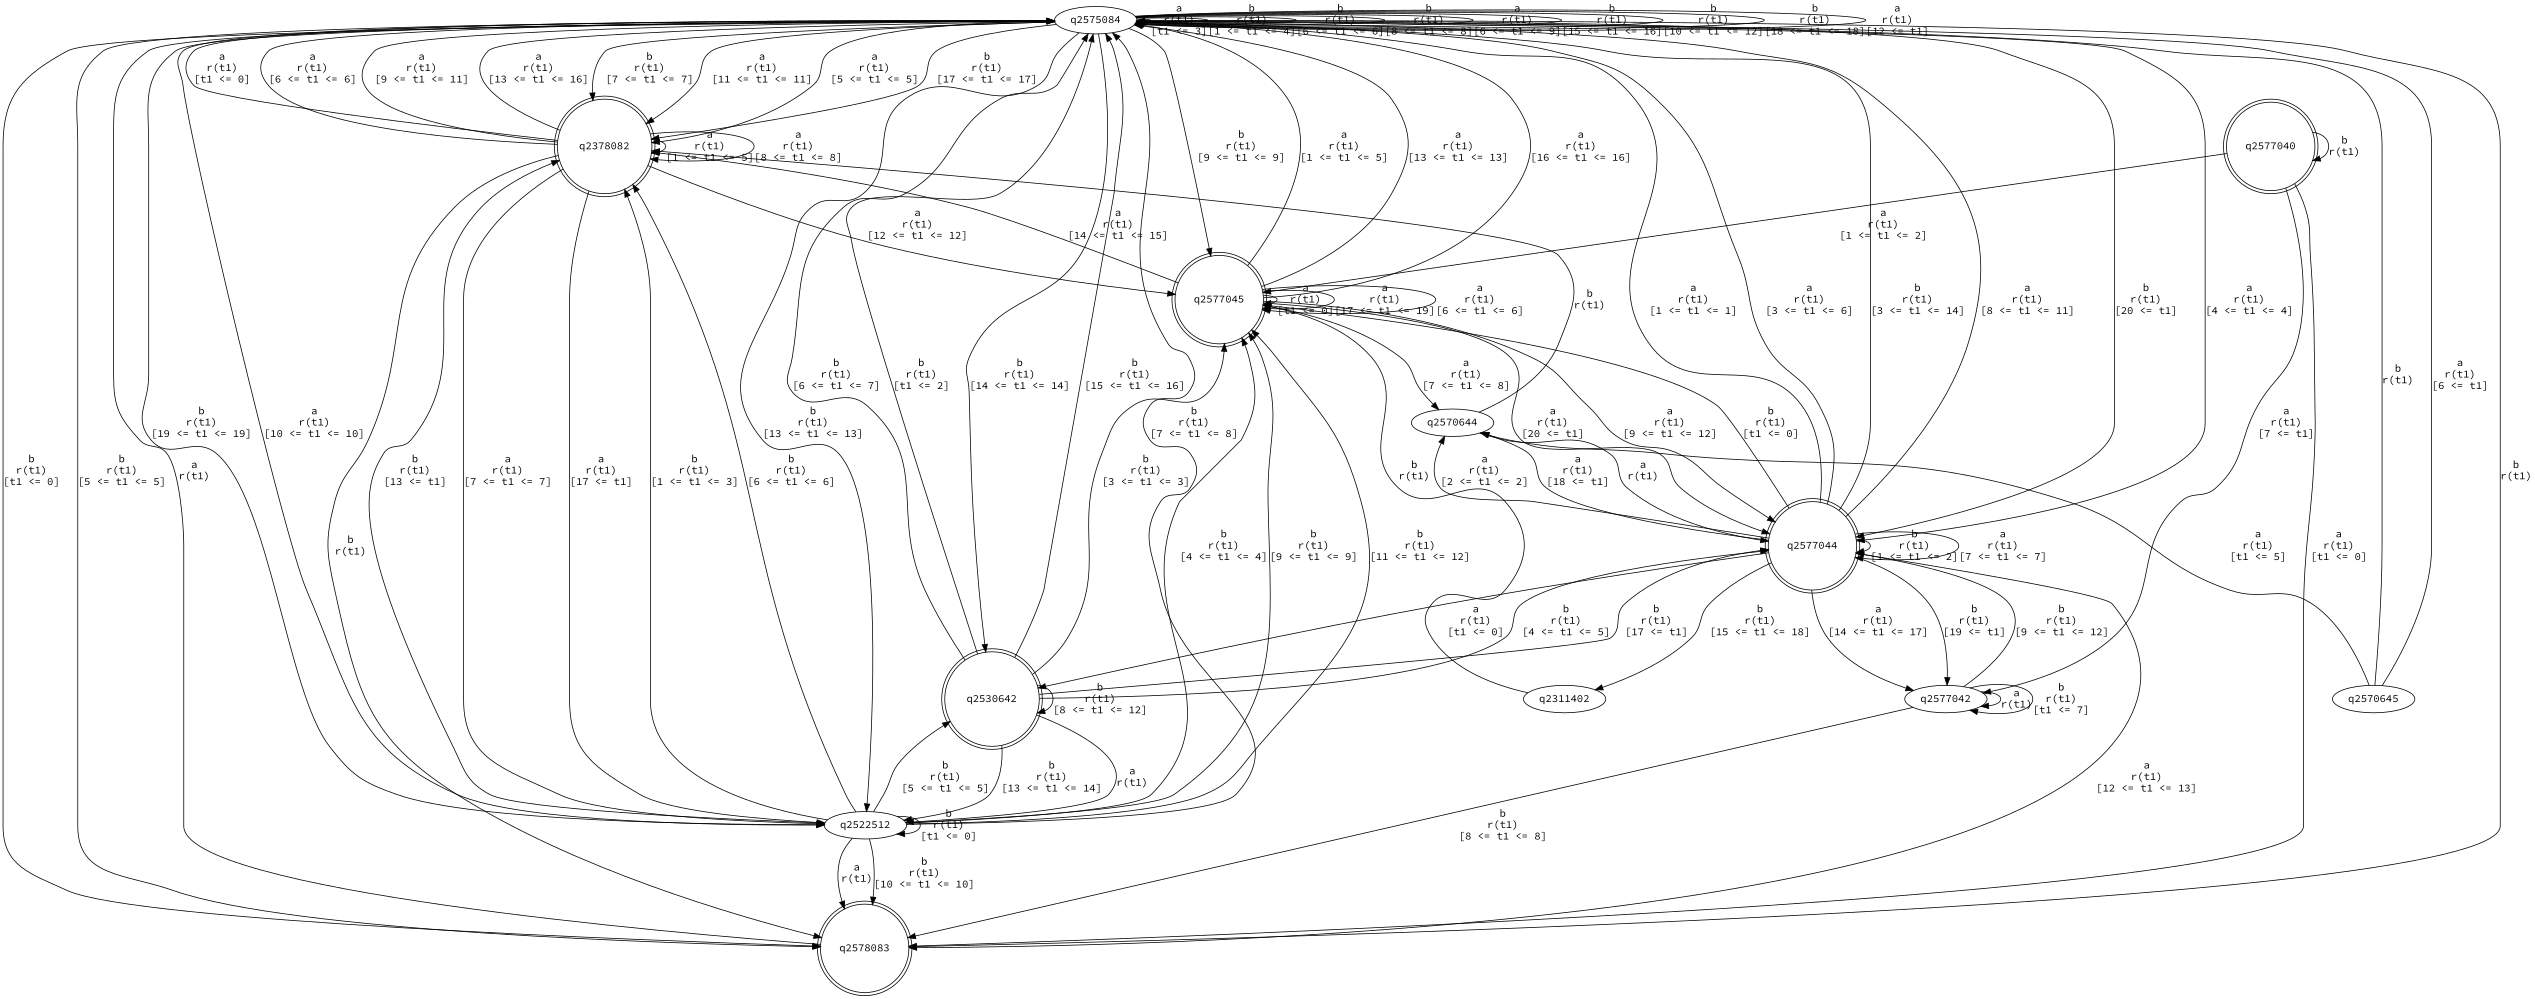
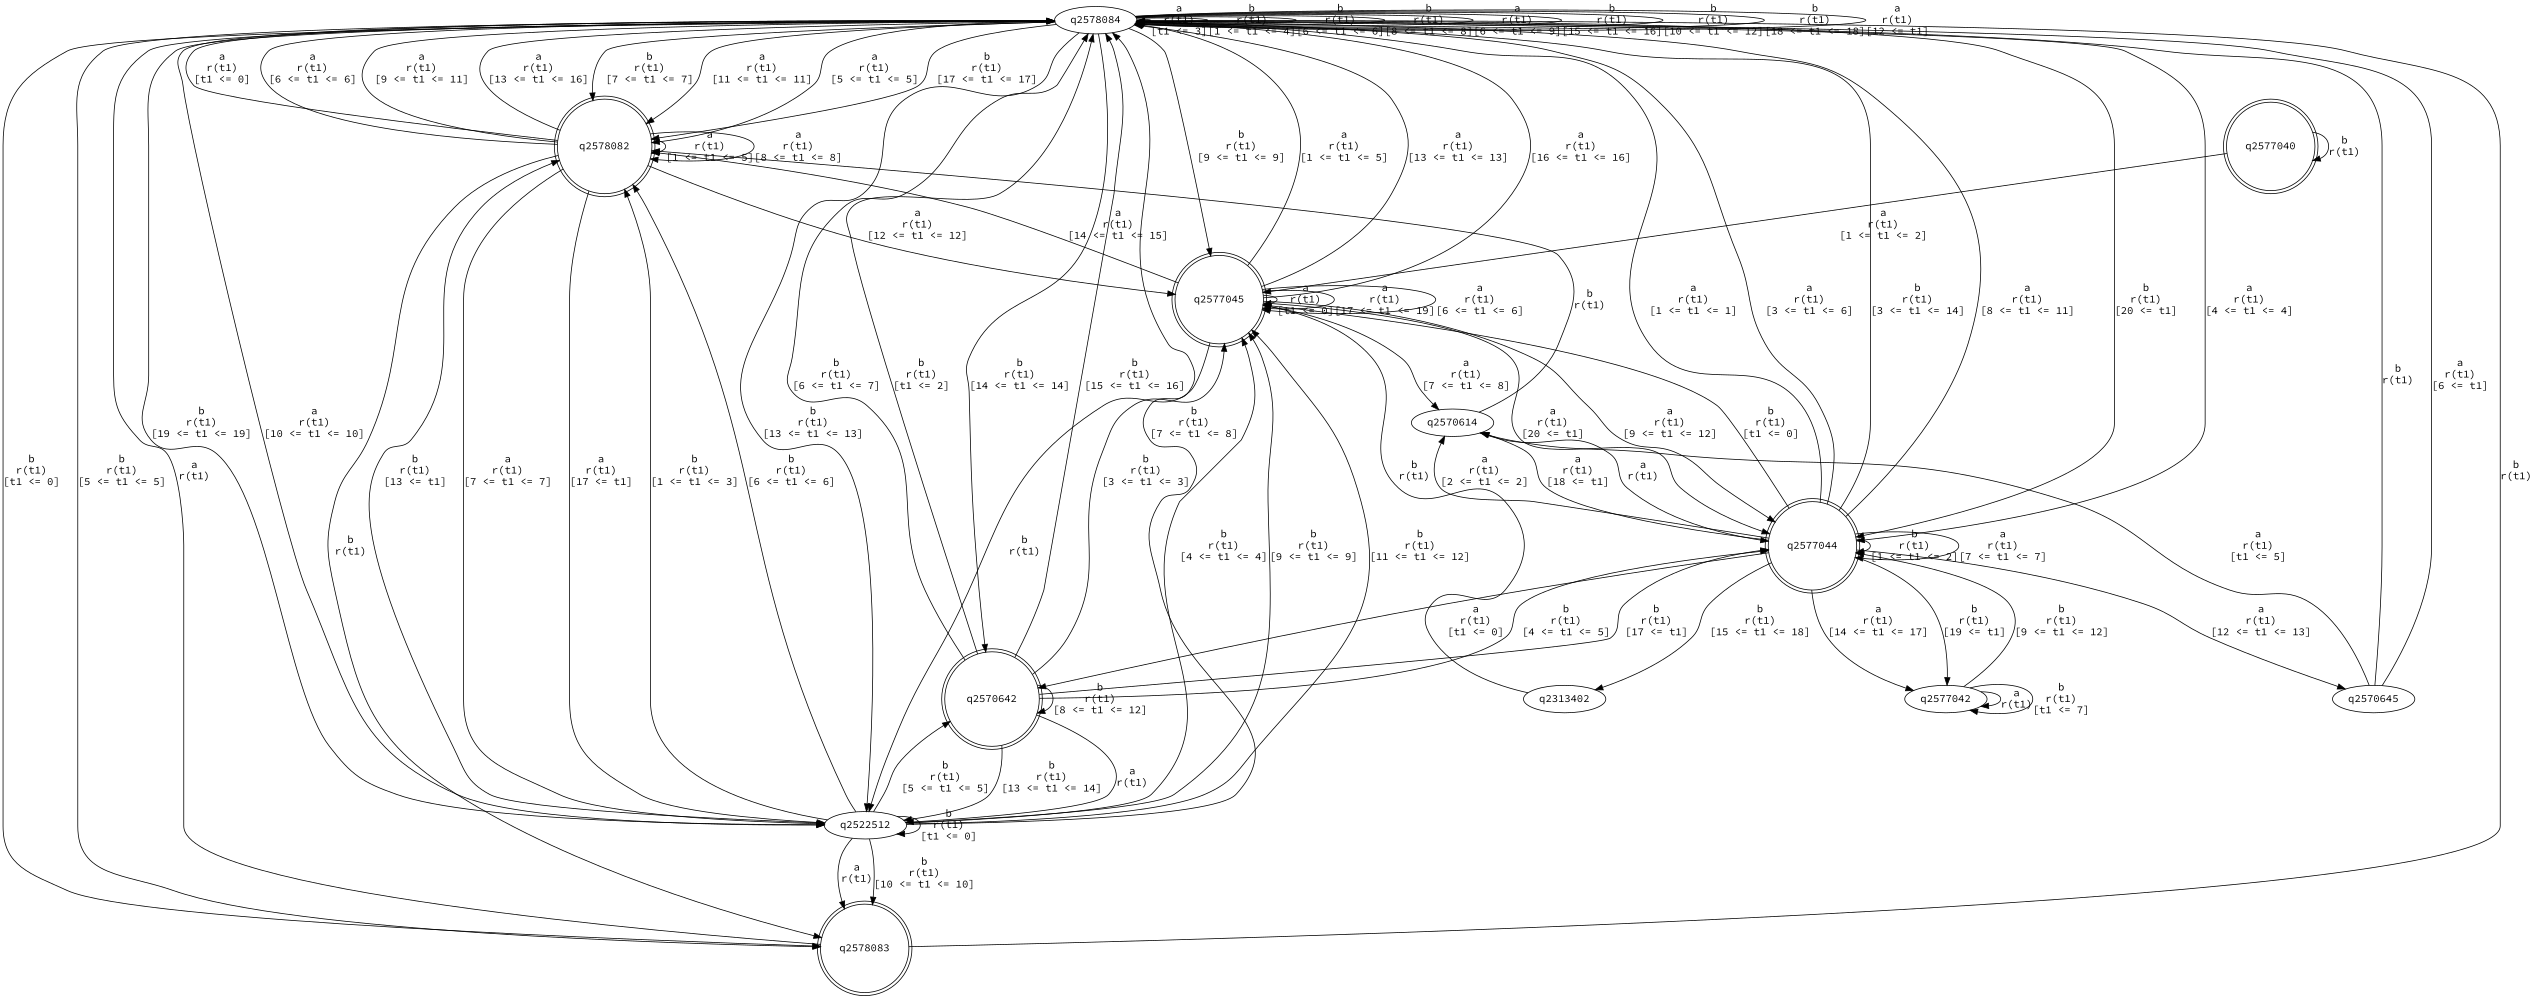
(1096, 20) -> (1096, 20)
(605, 146) -> (605, 146)
(1453, 423) -> (1453, 423)
(2215, 489) -> none
none -> (997, 526)
(992, 699) -> (992, 699)
(1565, 699) -> (1565, 699)
(1414, 822) -> none
(1737, 888) -> (2105, 592)
(1937, 893) -> none
